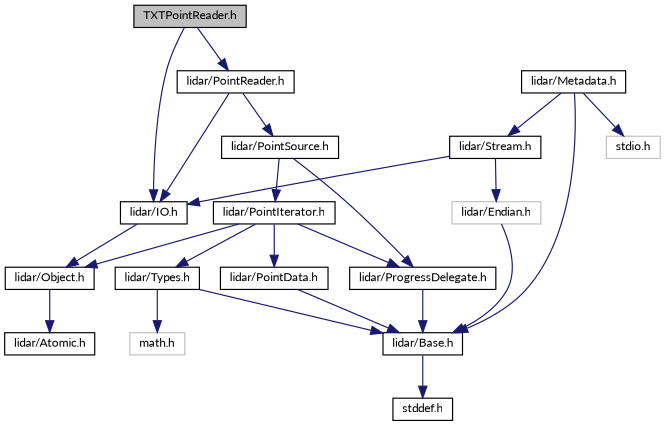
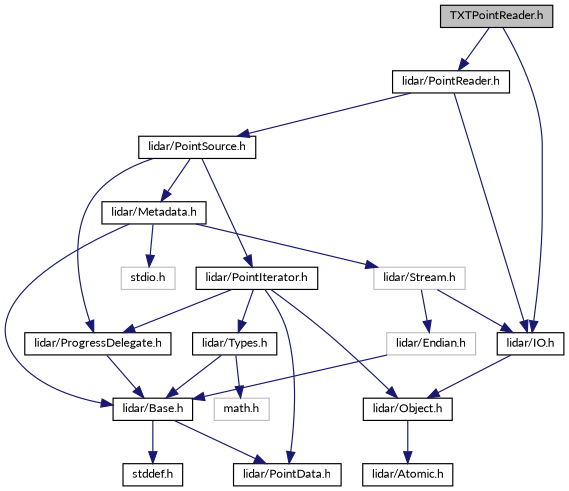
(495, 147) -> (419, 278)
none -> (179, 175)
(343, 309) -> (215, 440)
